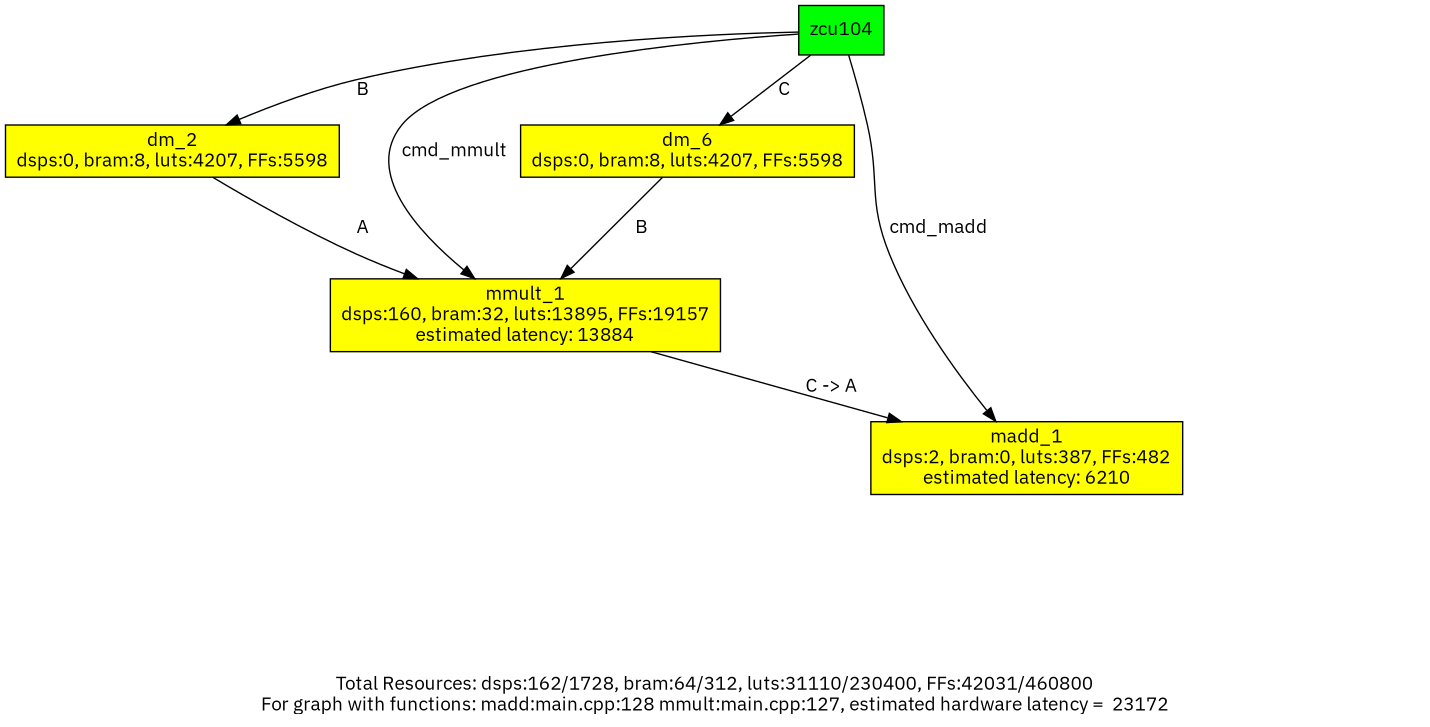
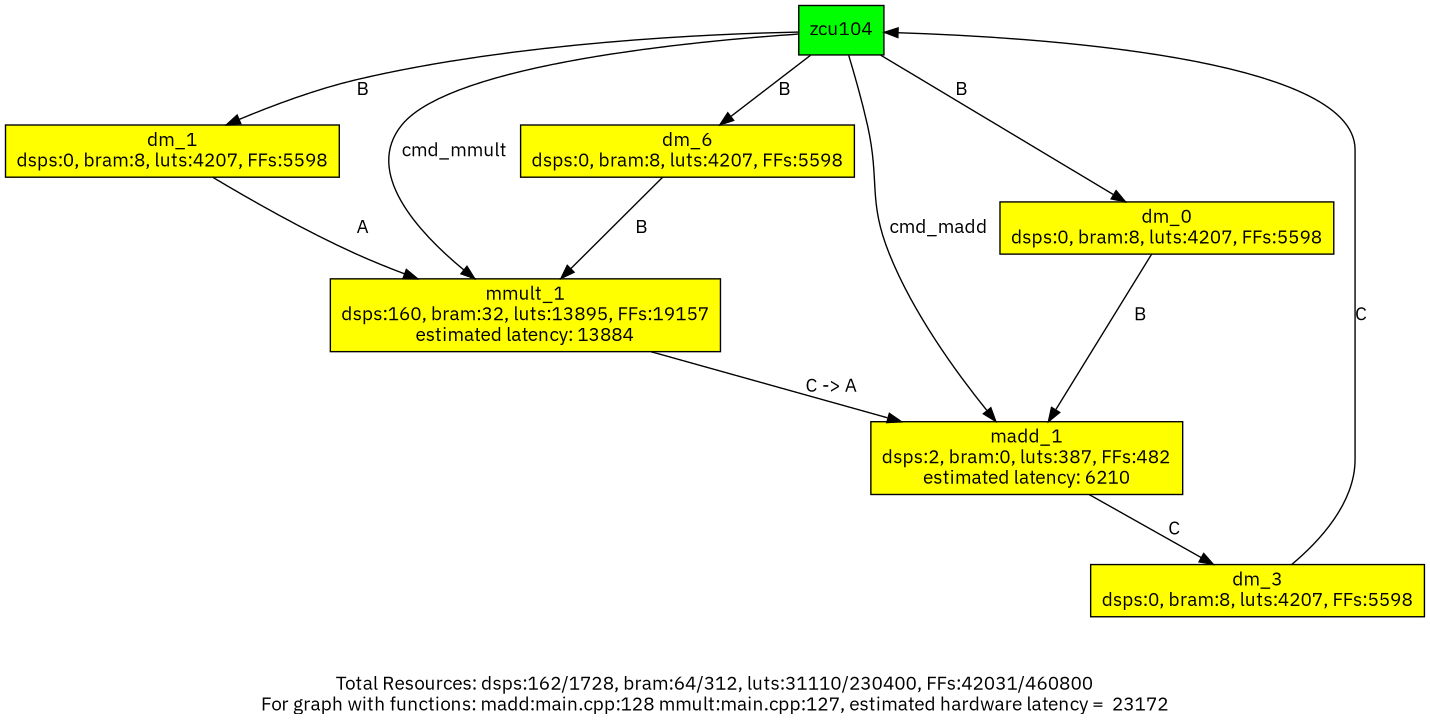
(785, 90) -> (785, 90)
(172, 151) -> (172, 151)
none -> (1167, 228)
none -> (1258, 591)
